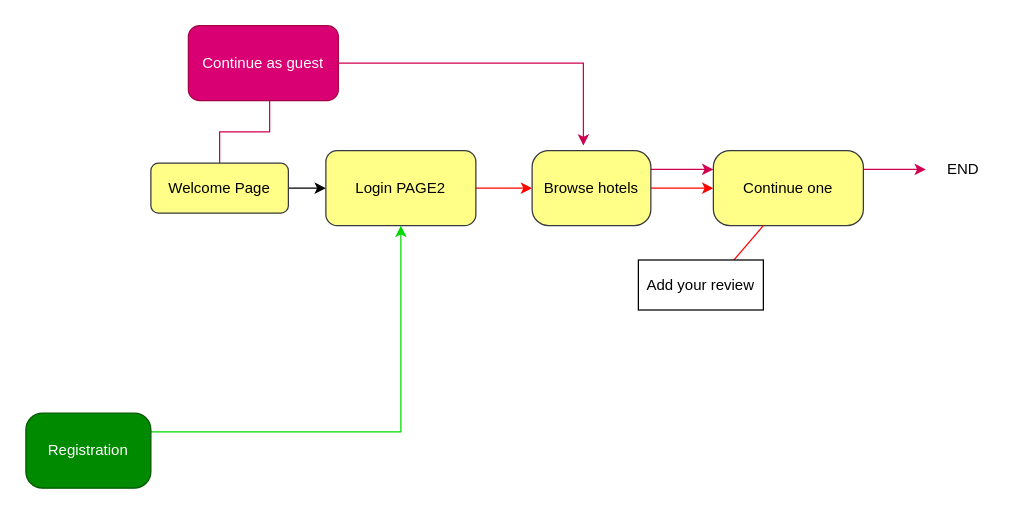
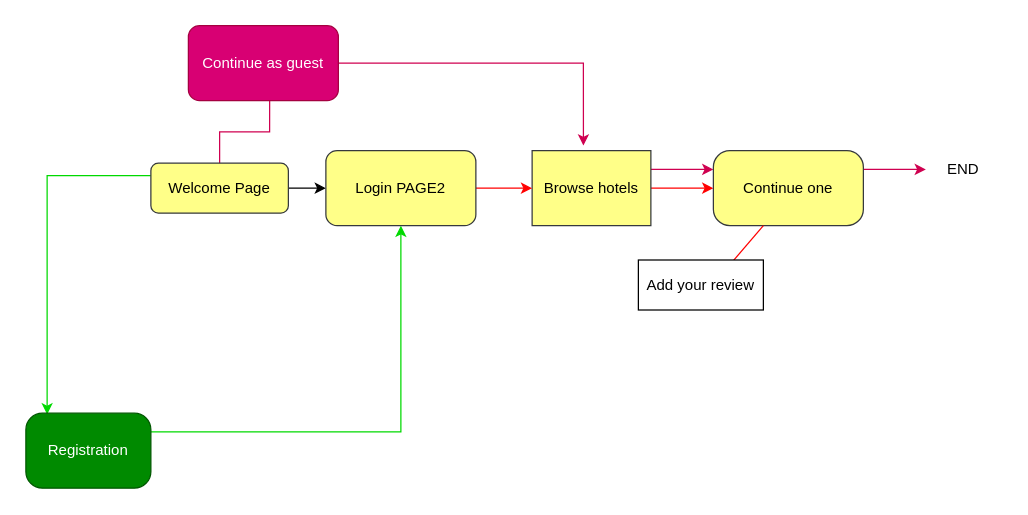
(591, 188) -> (591, 188)
none -> (47, 239)
